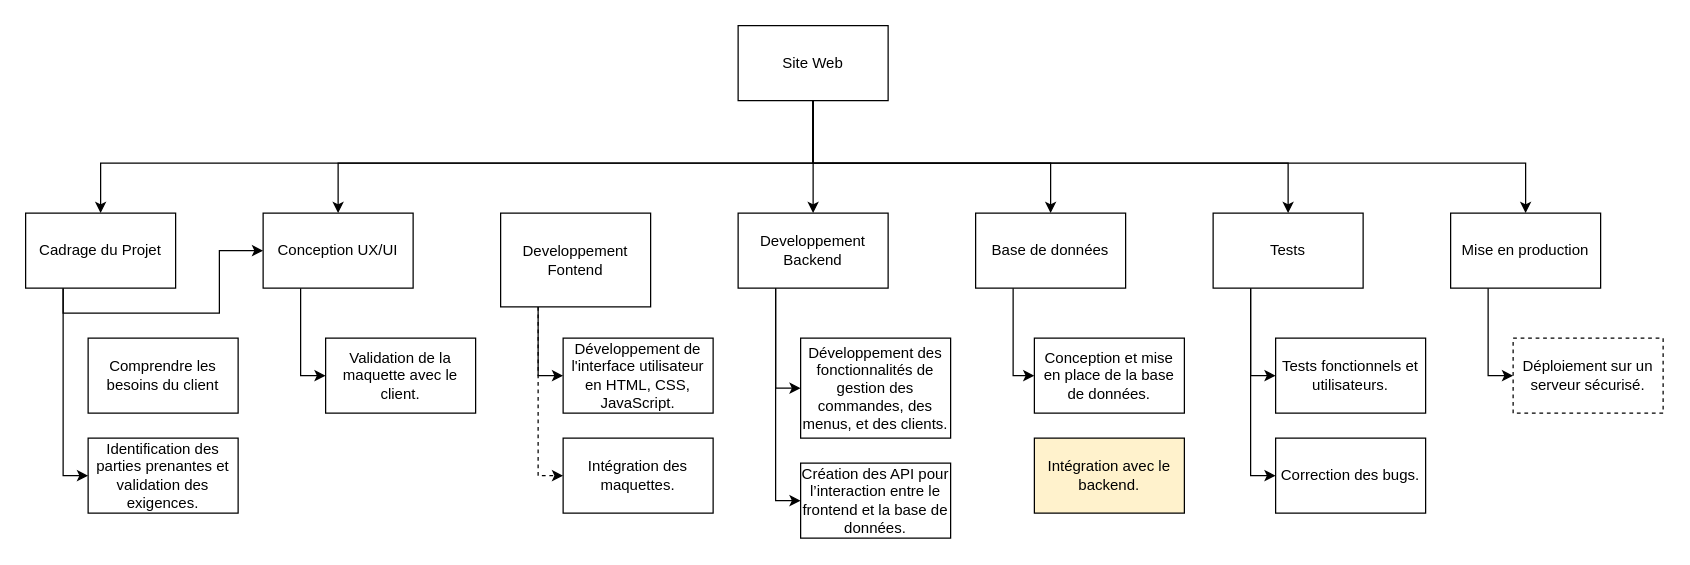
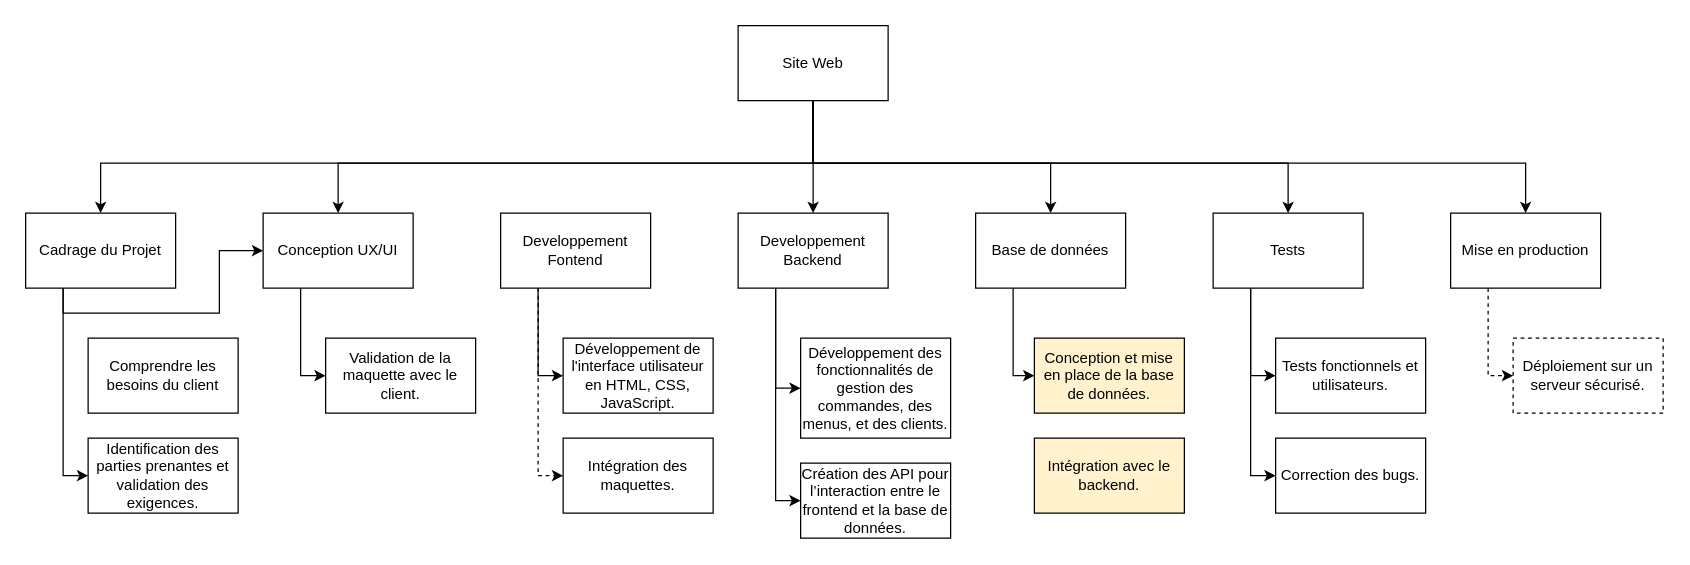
(576, 260) -> (576, 251)
(1488, 341) -> (1488, 341)
(1109, 376) -> (1109, 376)
